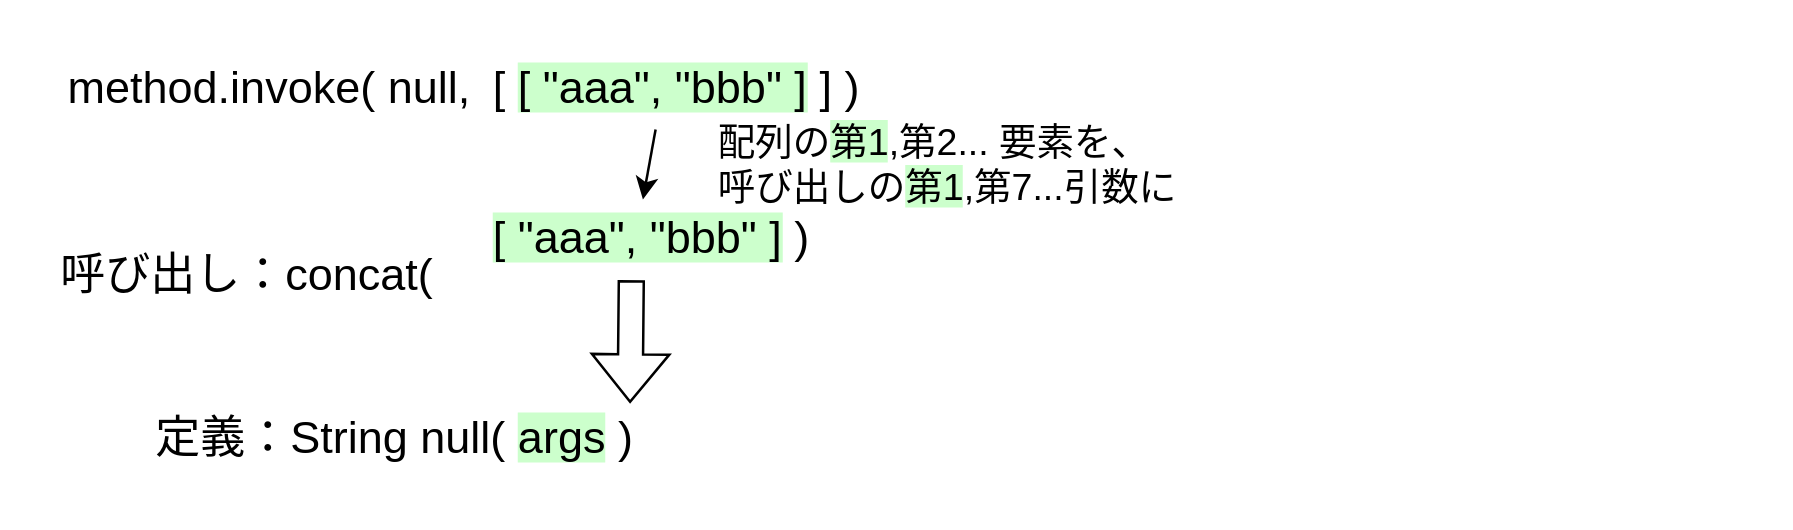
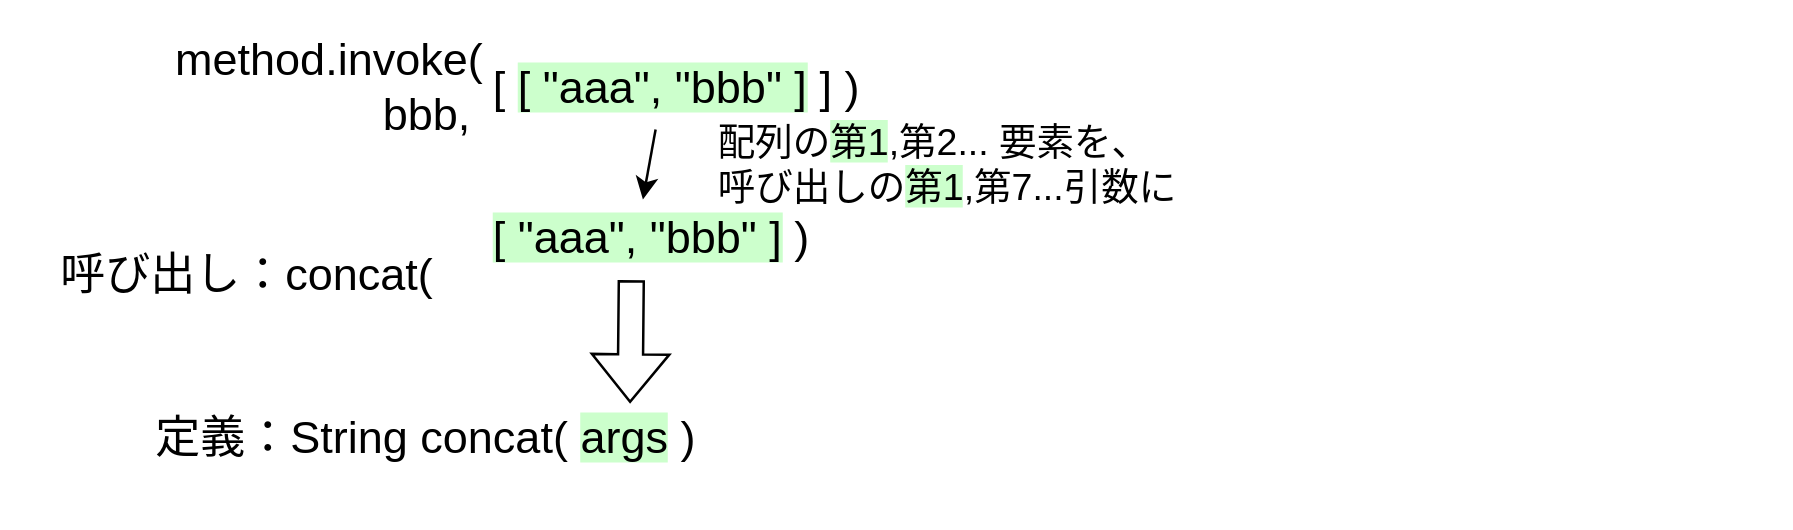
(274, 89) -> (274, 89)
(428, 439) -> (429, 439)
